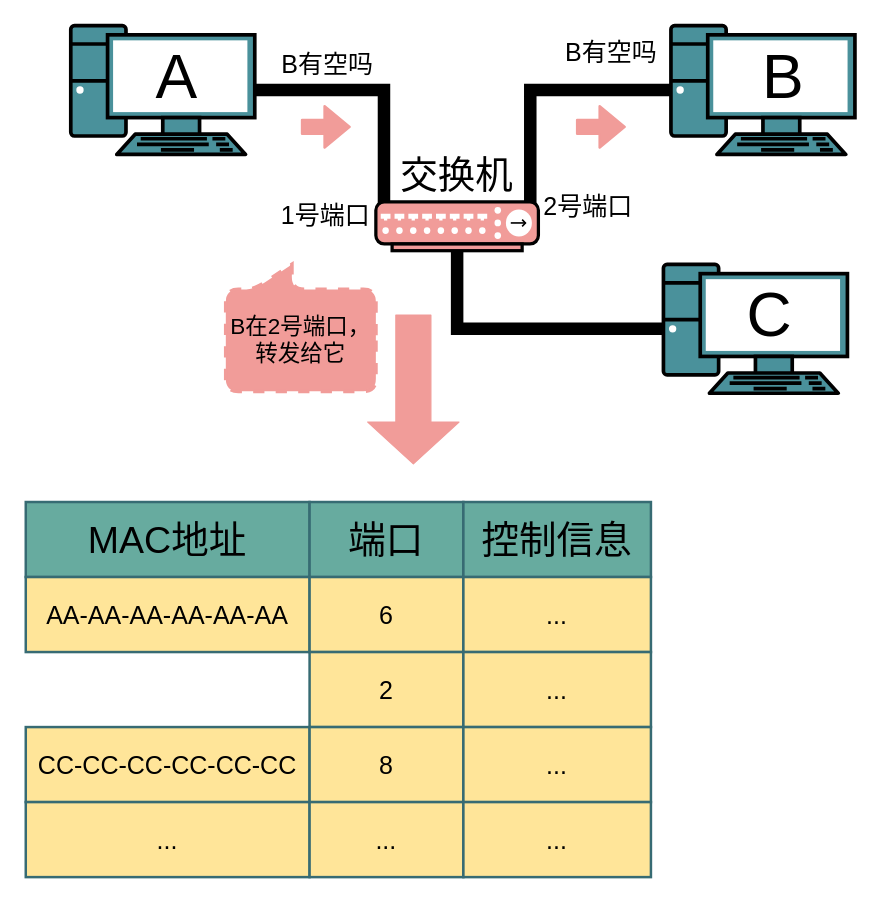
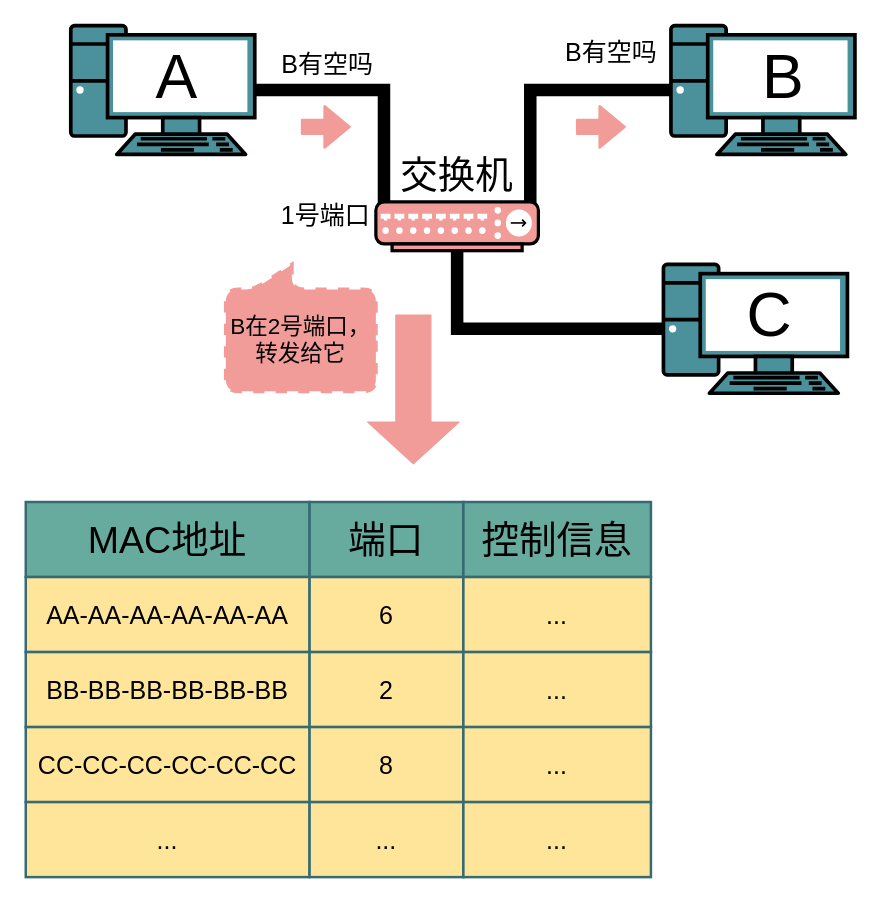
(588, 206) -> none
none -> (168, 689)
